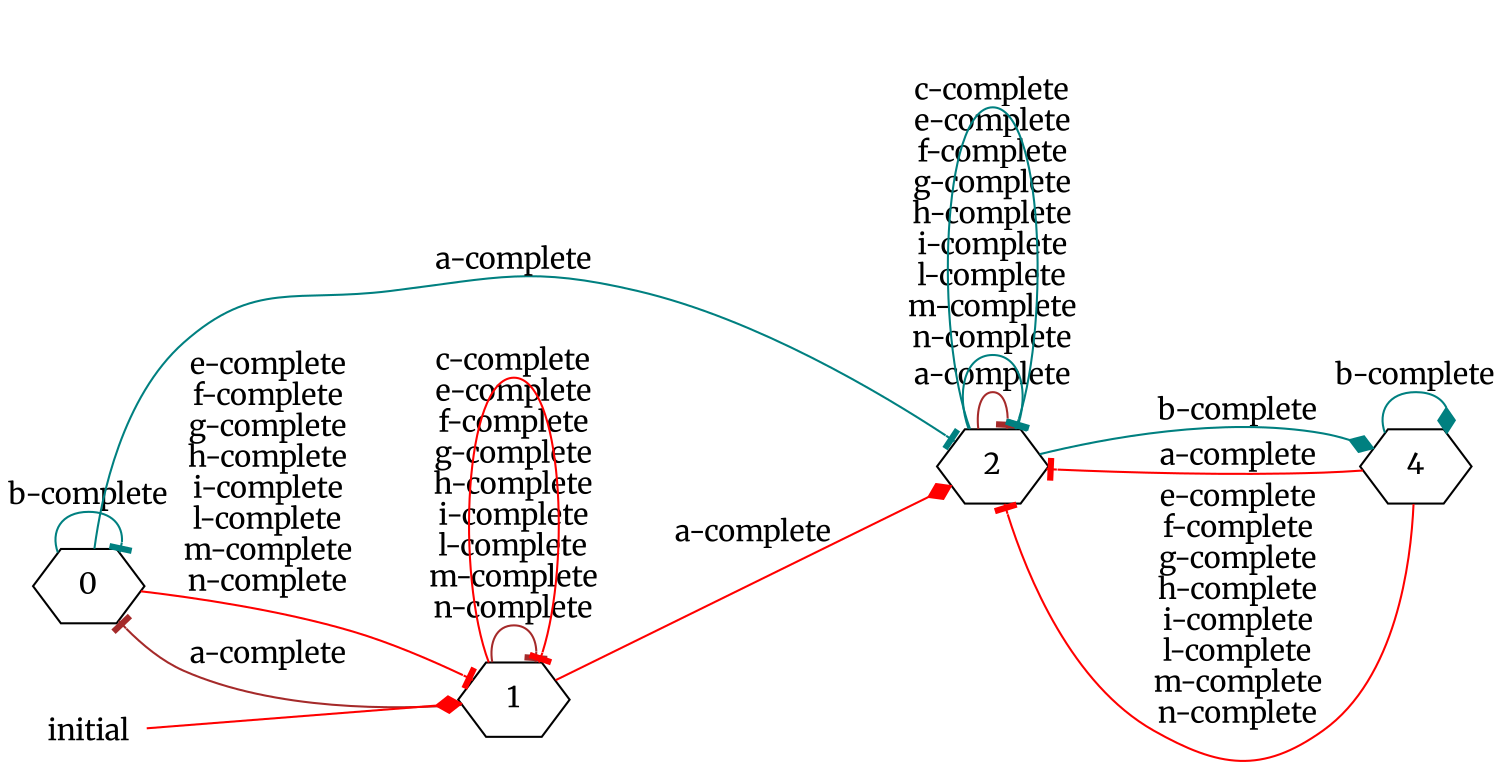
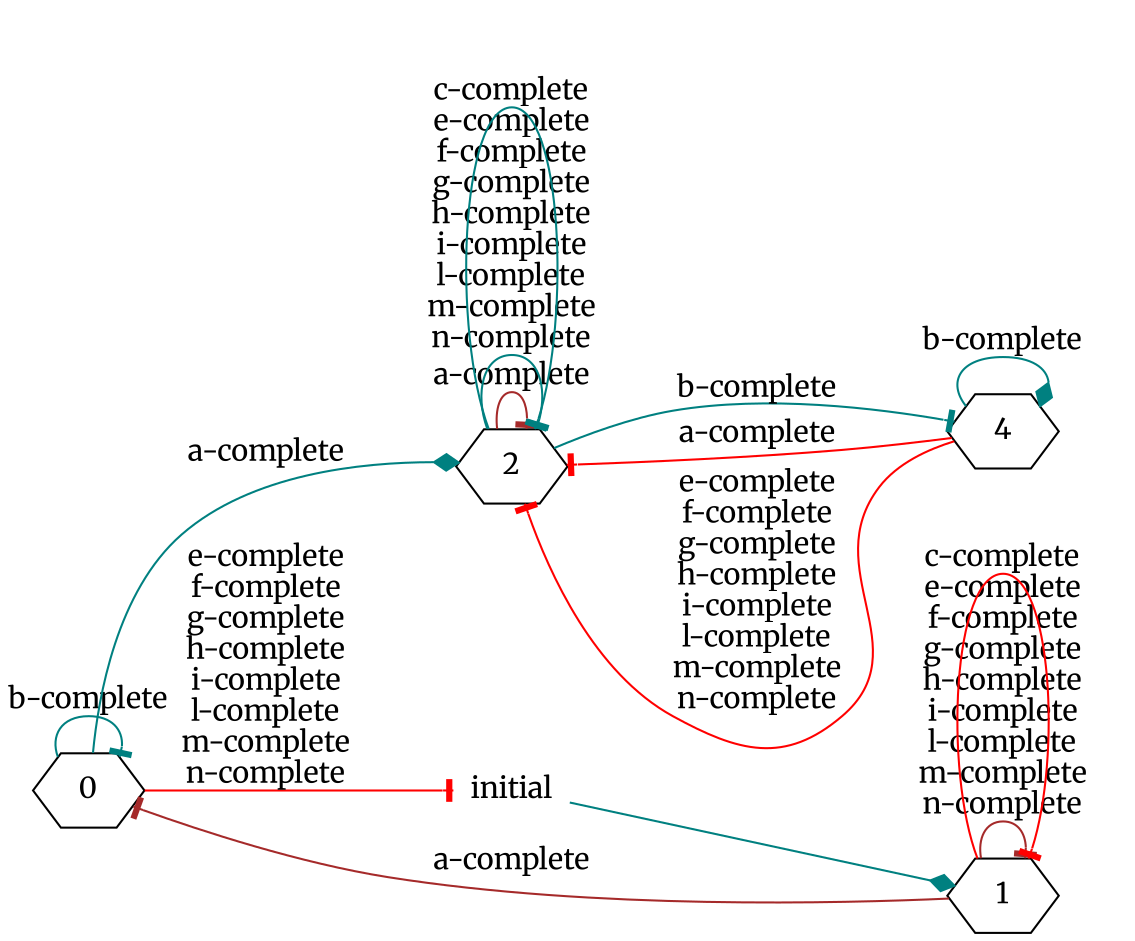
(461, 282) -> (192, 527)
(1194, 429) -> (746, 404)
(742, 589) -> none
(306, 619) -> (294, 790)
(291, 717) -> (750, 841)
